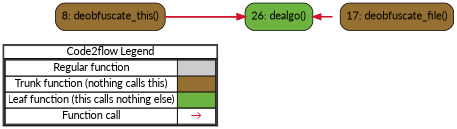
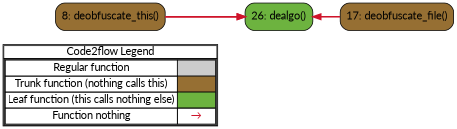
(327, 17) -> (330, 17)
(91, 116) -> (91, 116)
